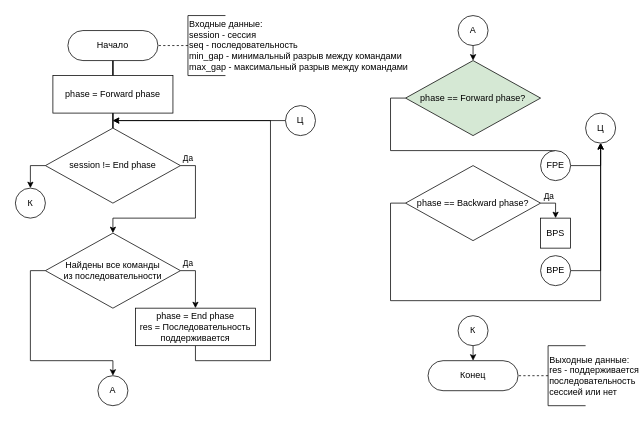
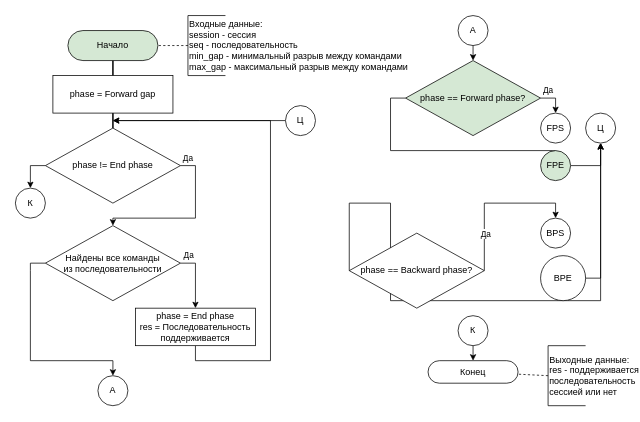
(113, 45) -> (113, 45)
(113, 94) -> (113, 94)
none -> (555, 102)
none -> (555, 128)
(113, 165) -> (113, 165)
(555, 165) -> (555, 165)
(473, 203) -> (417, 270)
(555, 233) -> (555, 233)
(113, 270) -> (113, 263)
(555, 270) -> (563, 278)
(473, 375) -> (473, 372)
